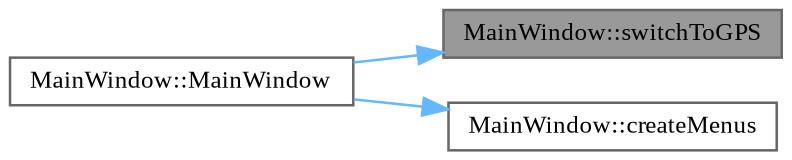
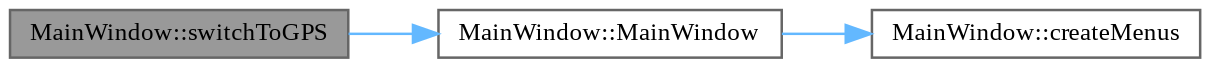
(386, 59) -> (381, 34)
